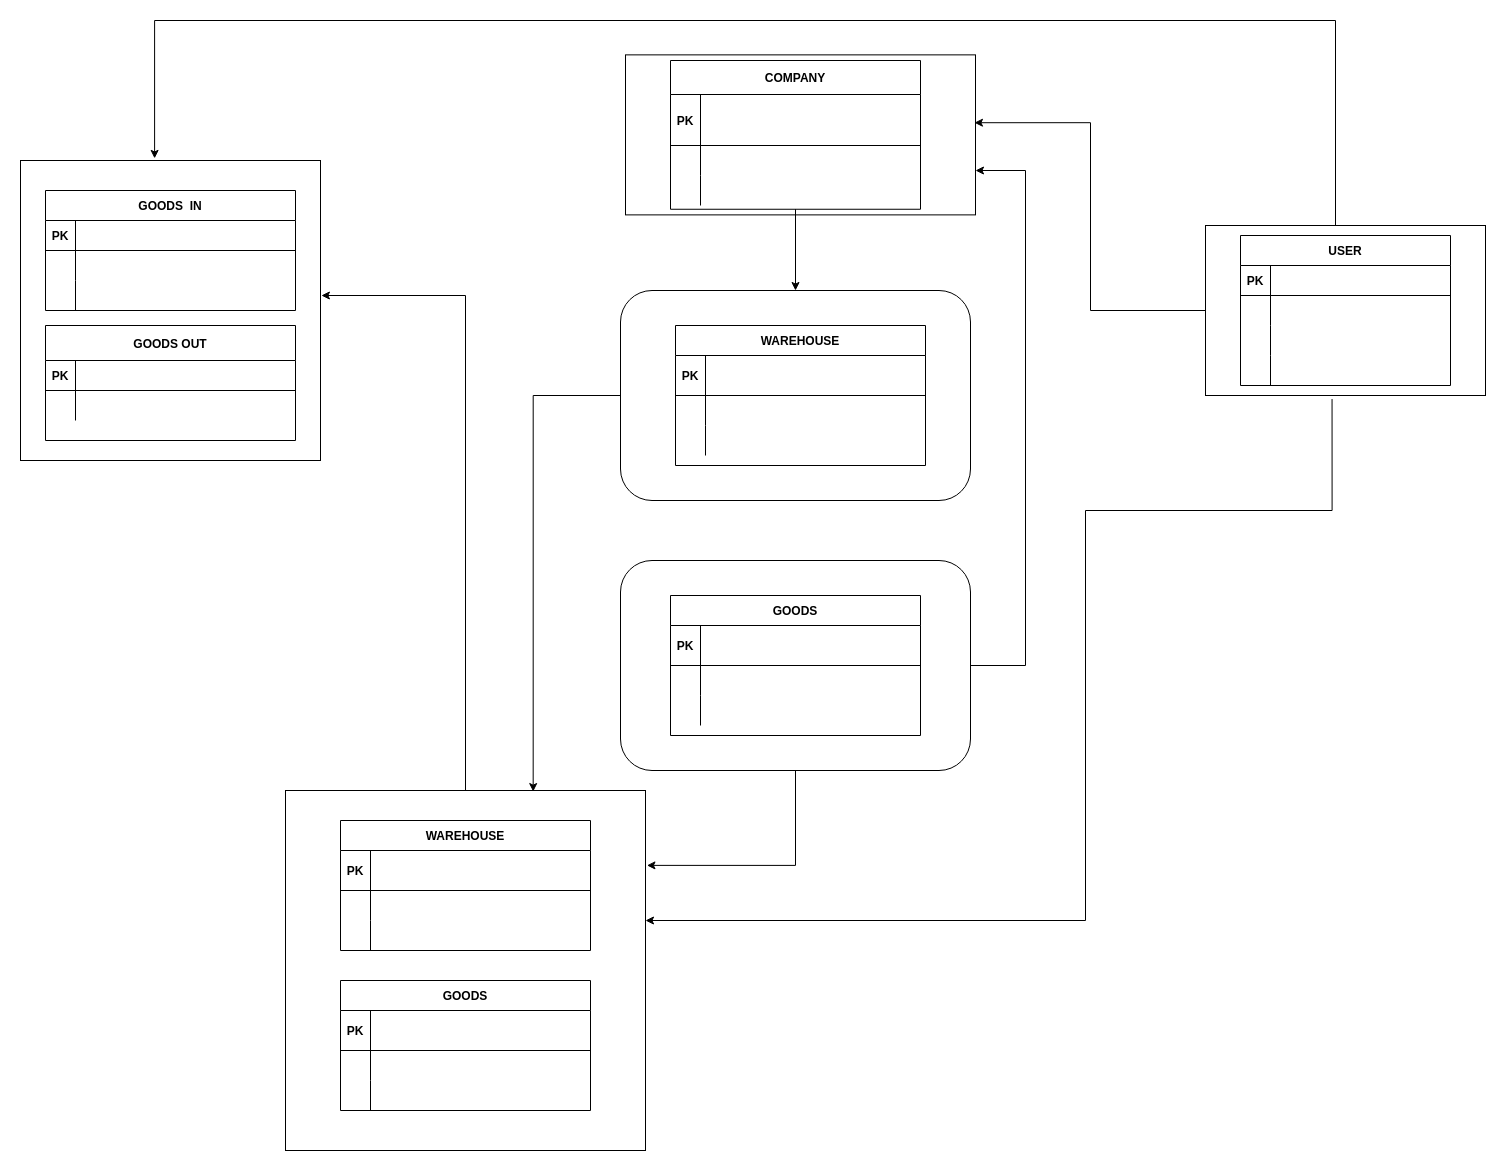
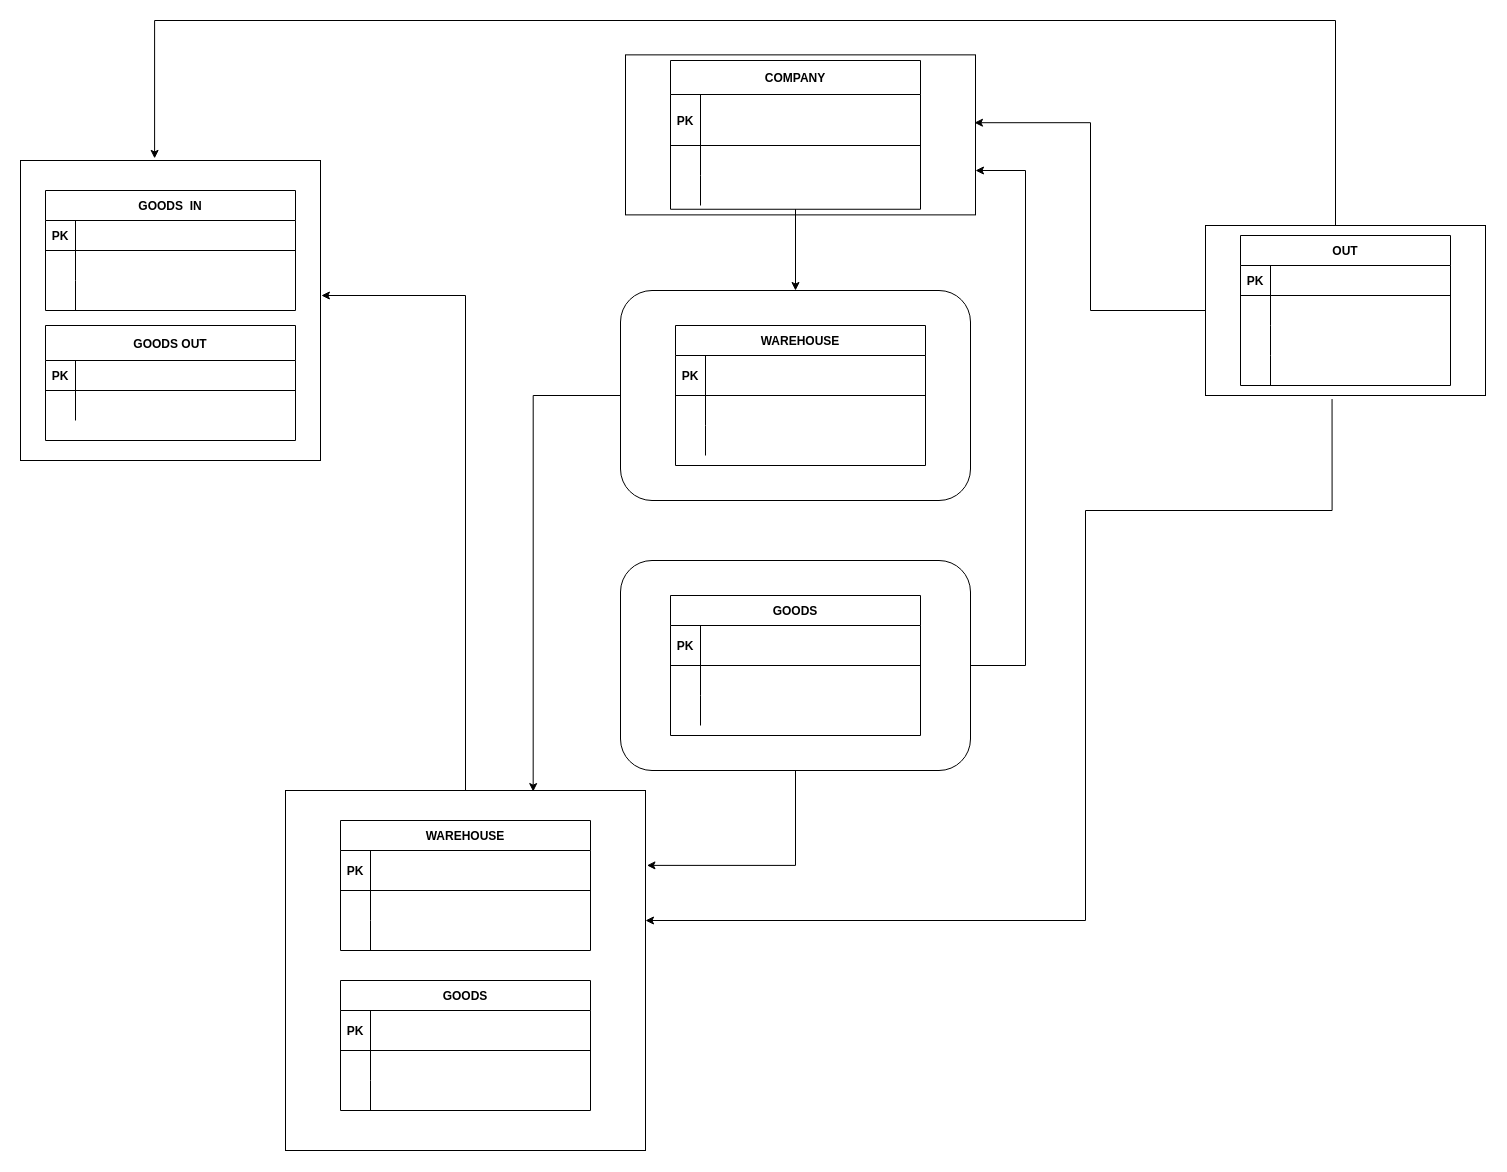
(1345, 251) -> (1345, 251)
